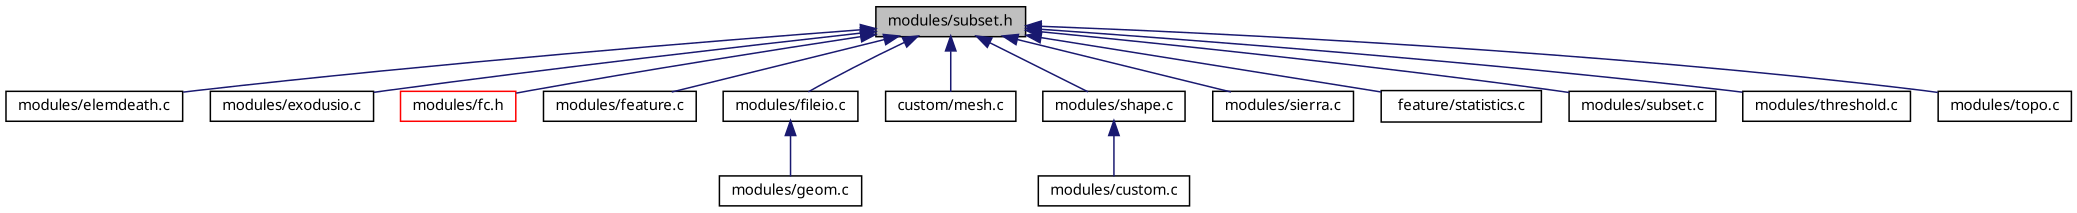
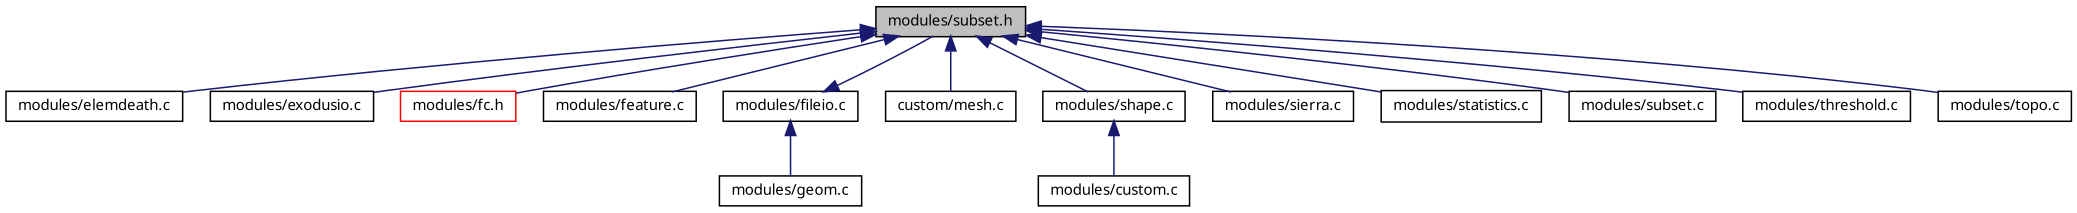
(856, 66) -> (886, 61)
(1461, 106) -> (1461, 106)
